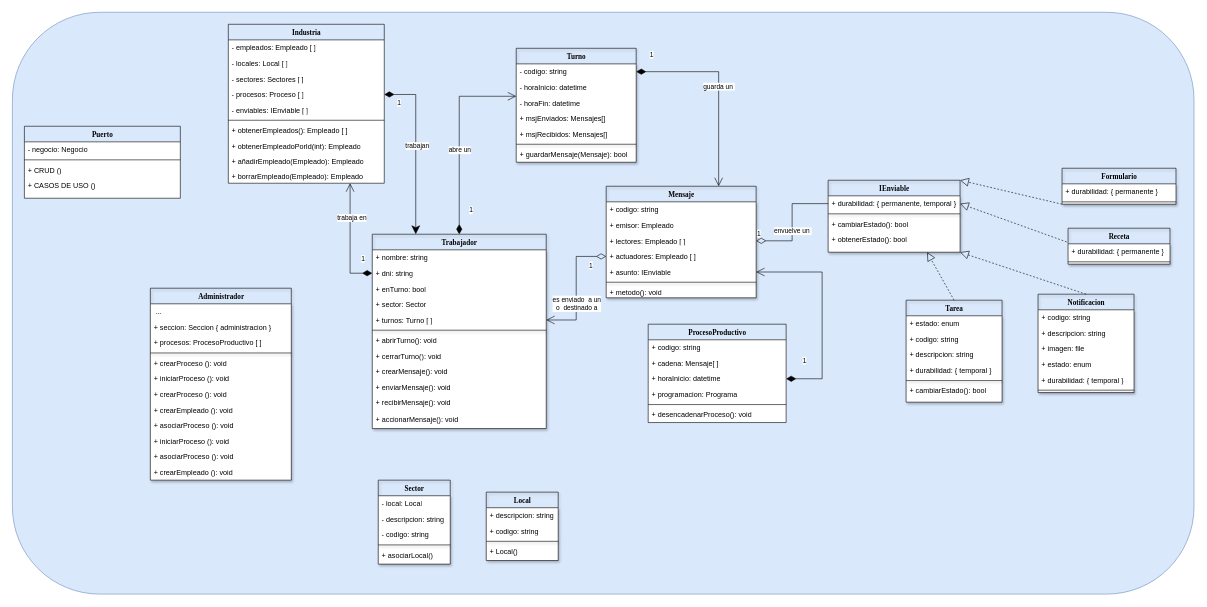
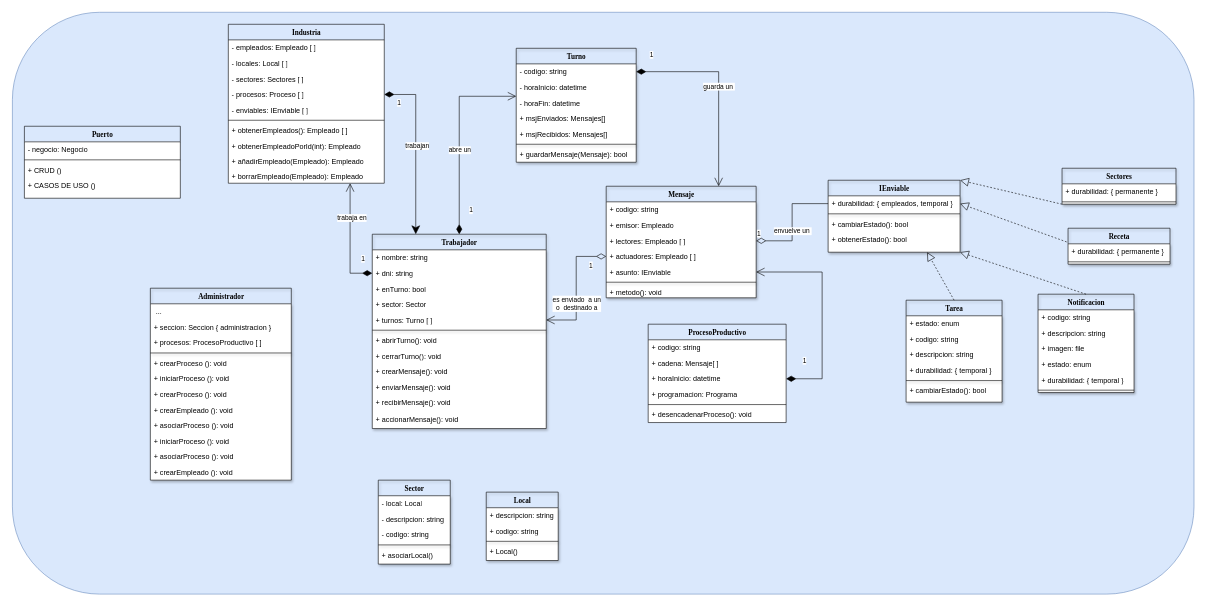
(1120, 177) -> (1120, 177)
(895, 209) -> (895, 209)
